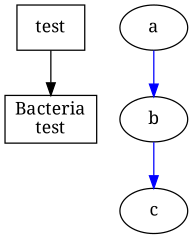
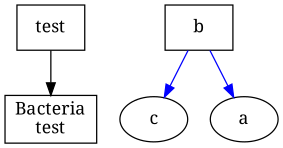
(154, 67) -> (219, 68)
(154, 119) -> (199, 28)
